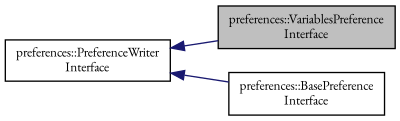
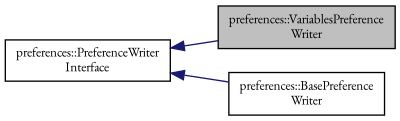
(307, 27) -> (307, 27)
(307, 94) -> (307, 94)
